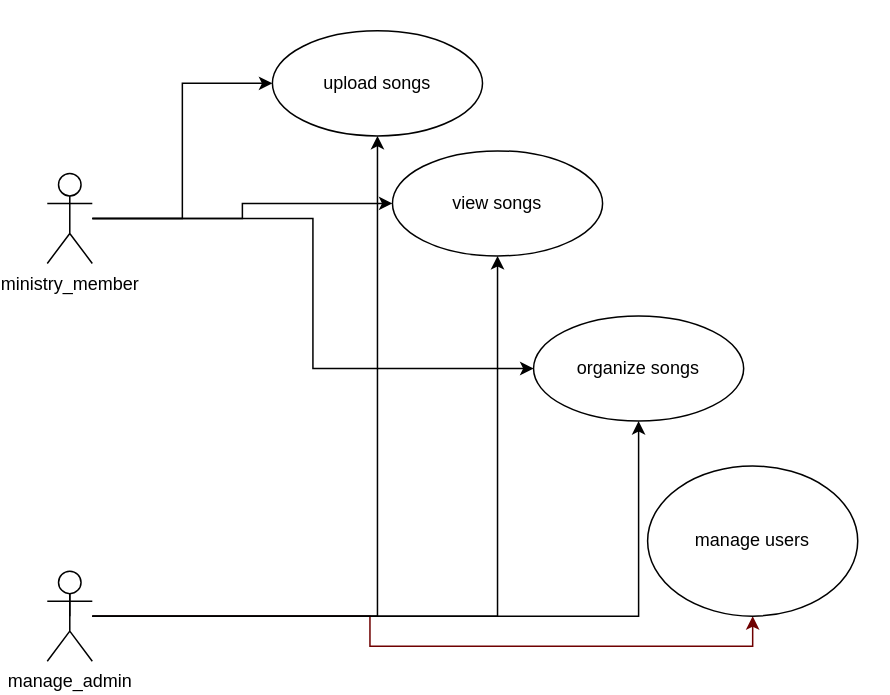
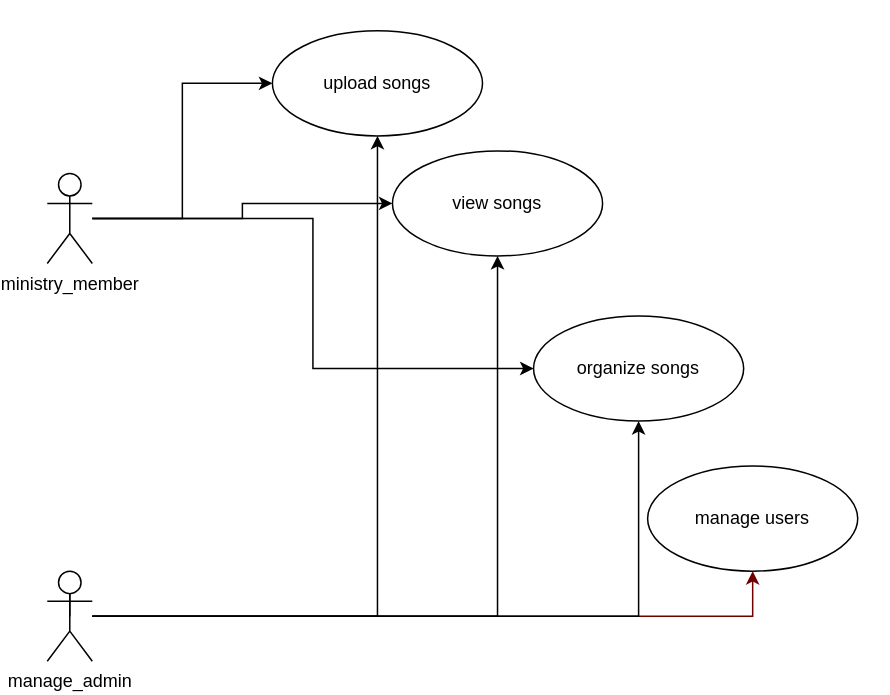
(752, 541) -> (752, 518)
